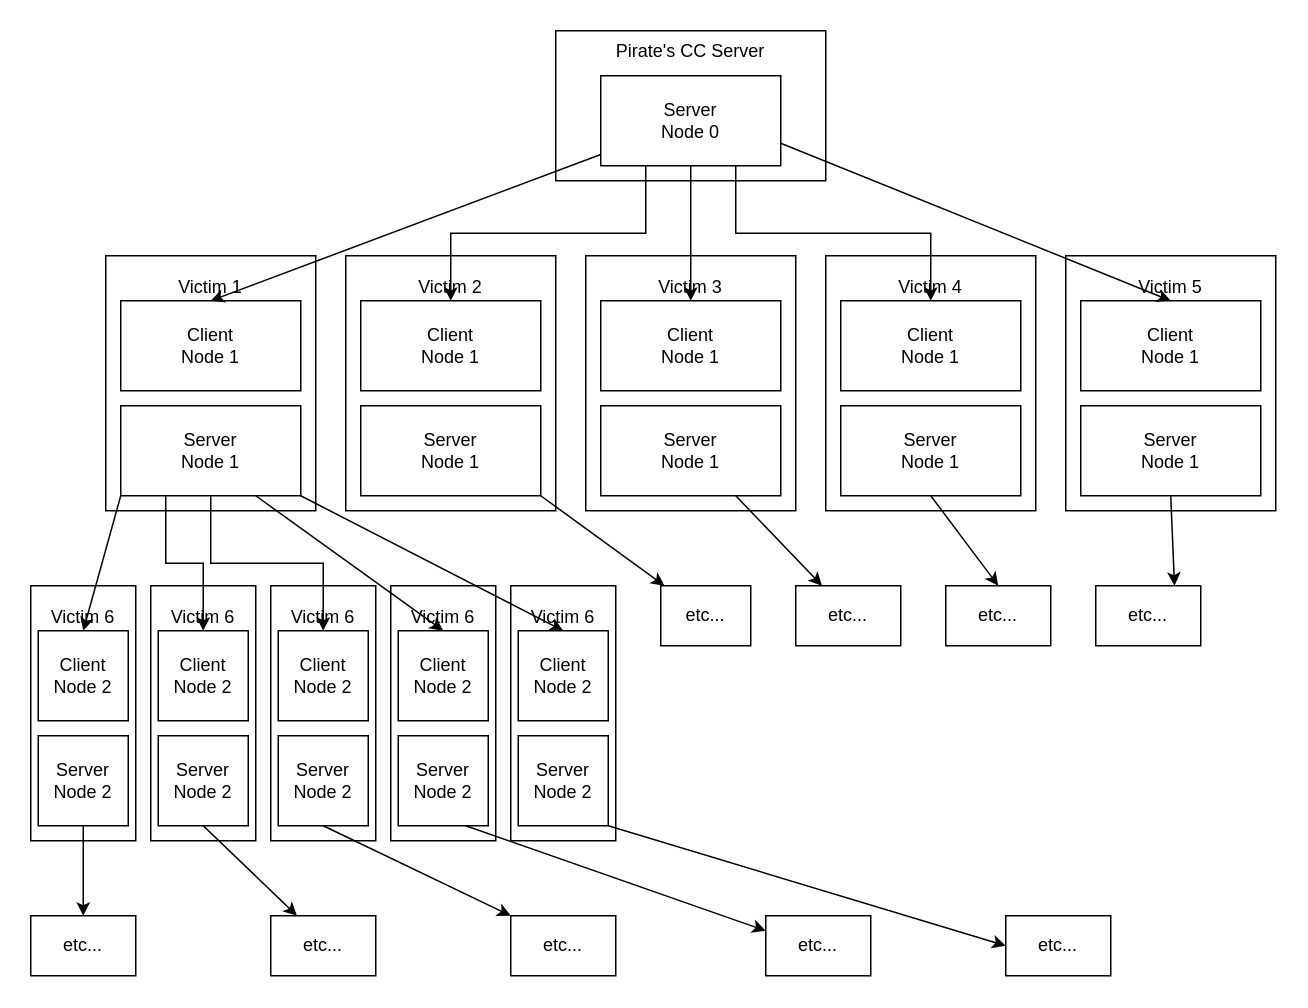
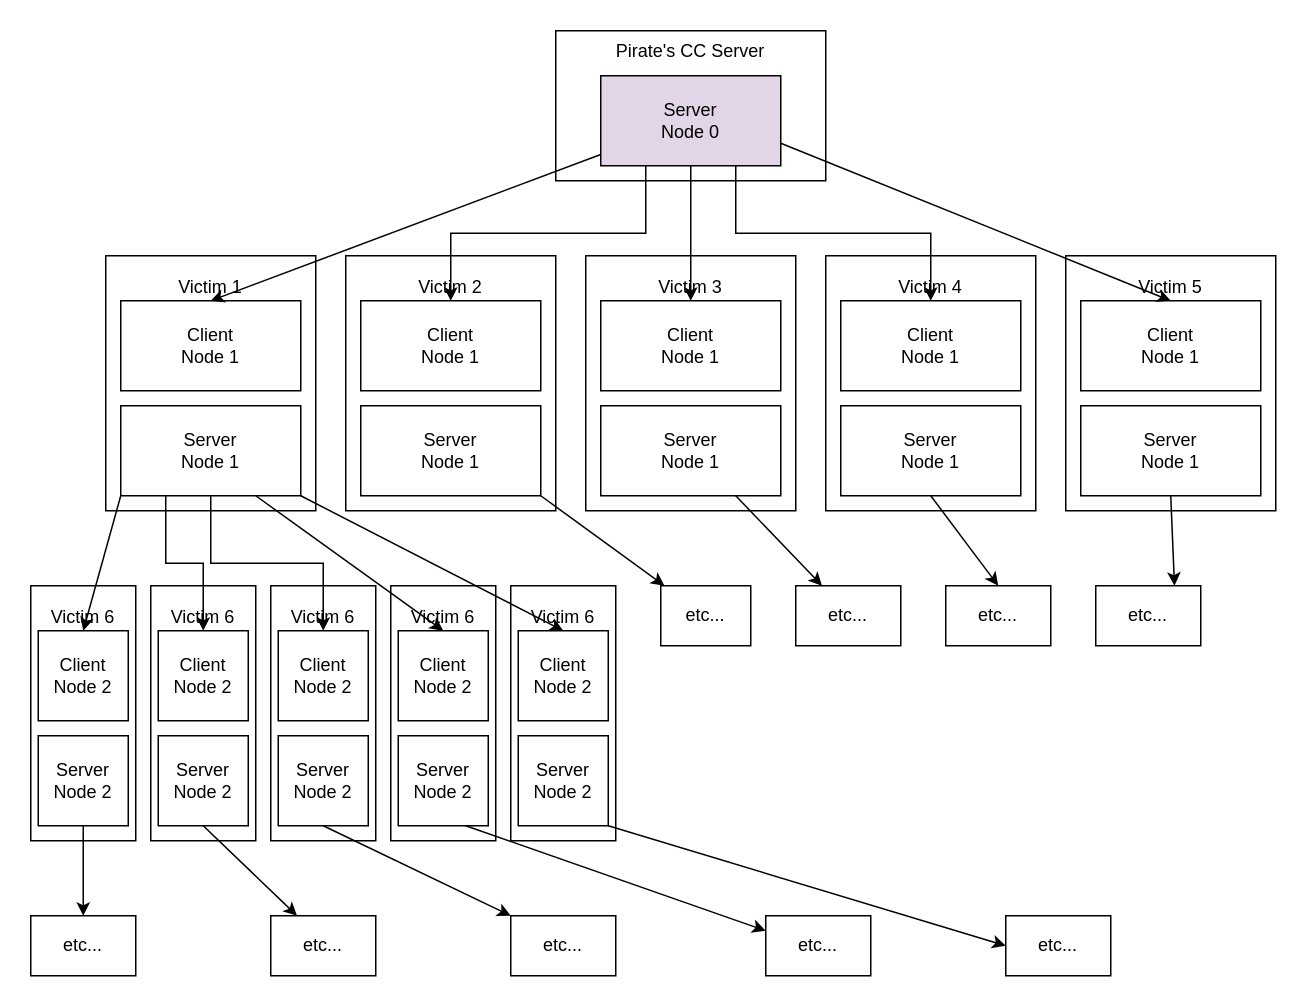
(691, 121) -> (691, 121)
